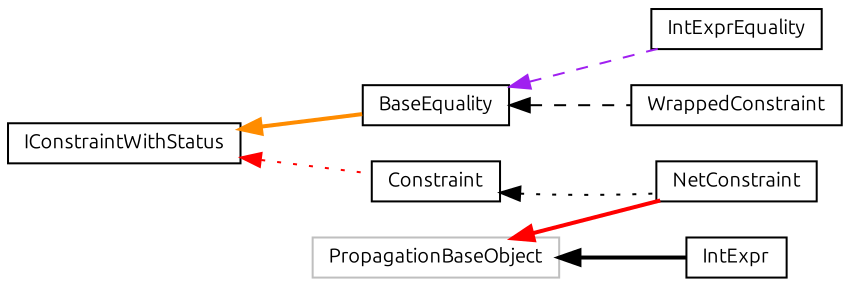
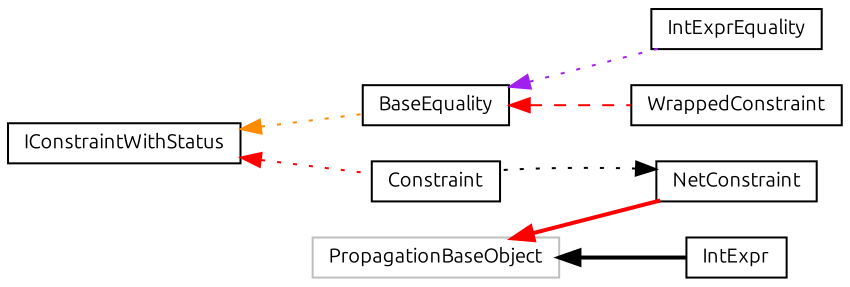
(595, 65) -> (595, 65)
(580, 105) -> (580, 105)
(312, 120) -> (312, 120)
(588, 195) -> (568, 168)
